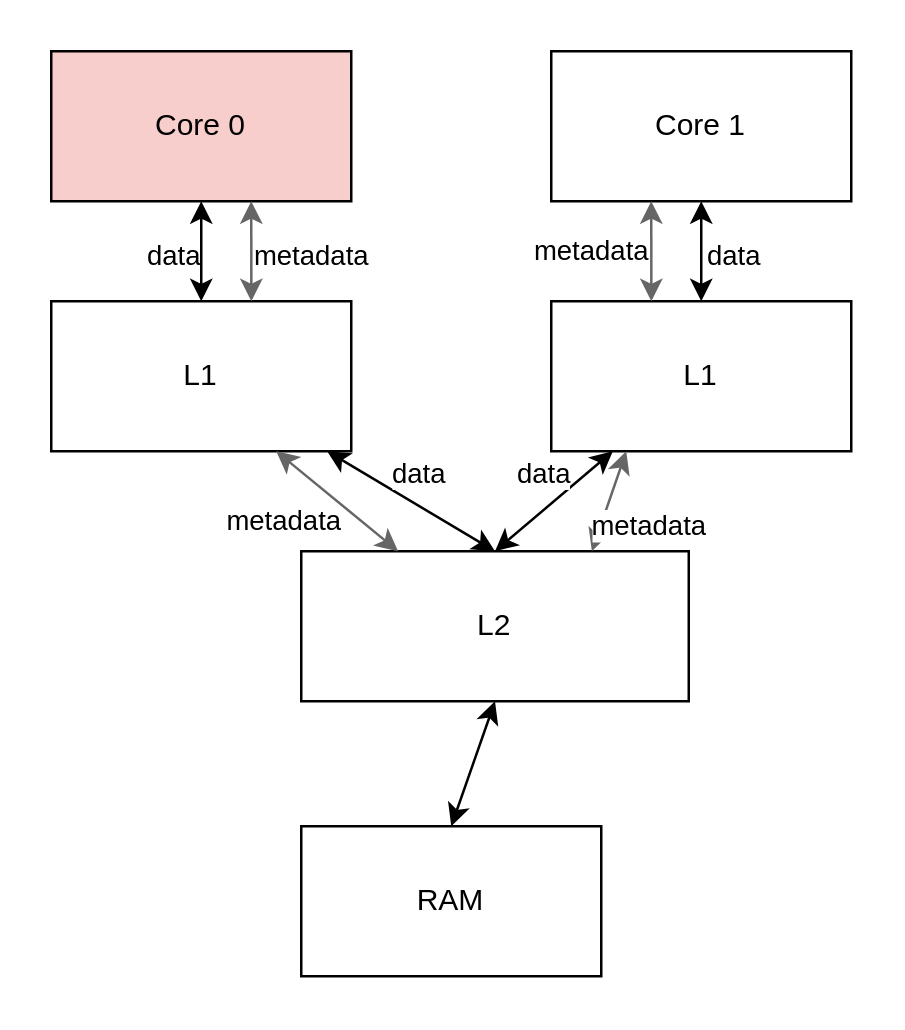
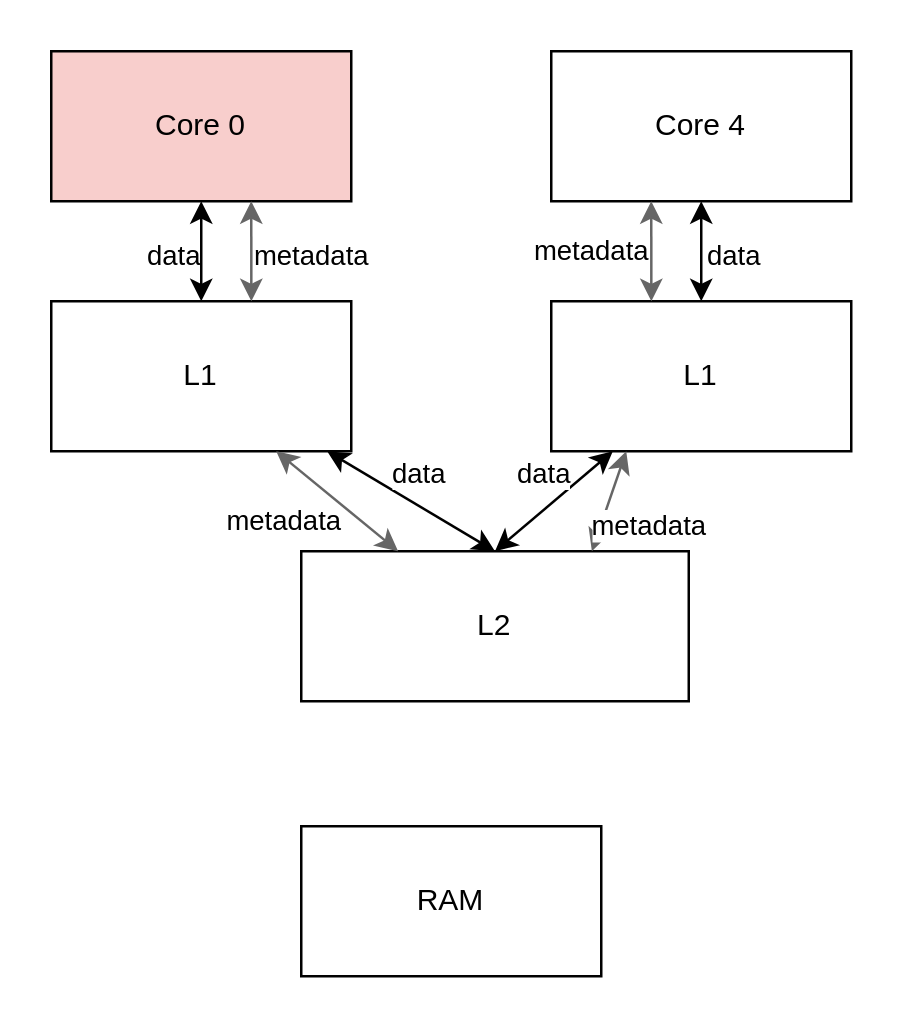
(701, 126) -> (701, 126)
(473, 764) -> none
